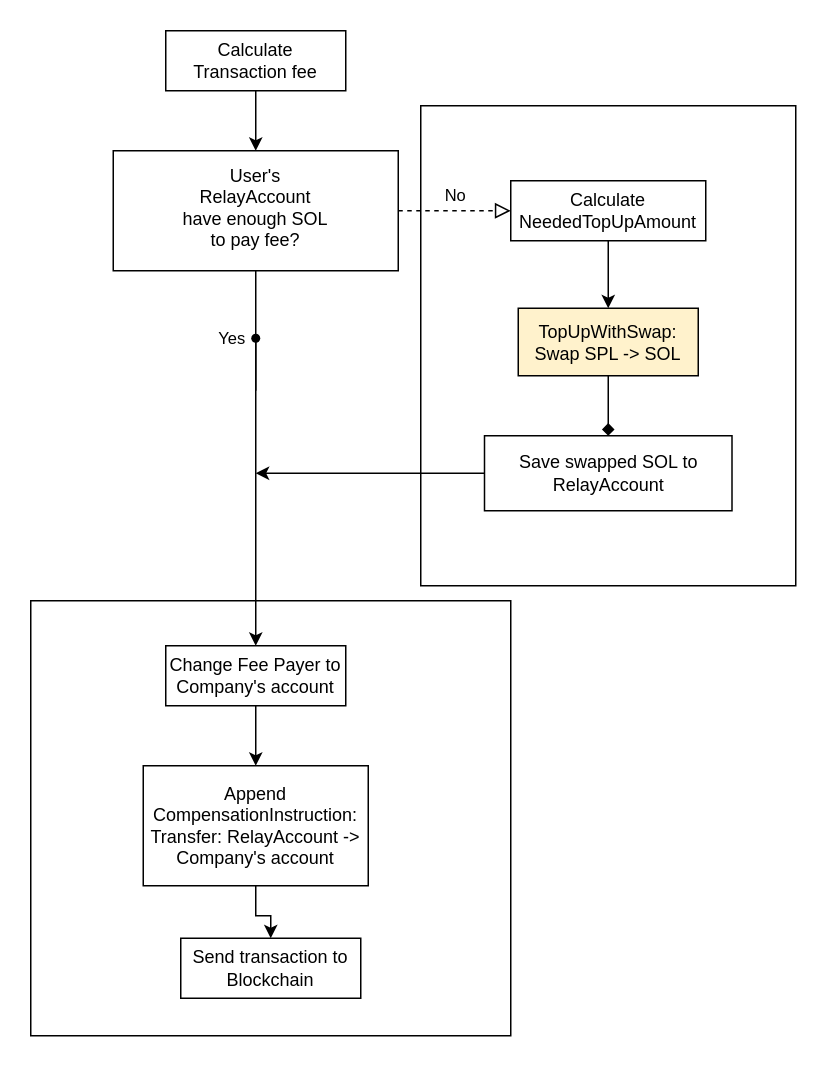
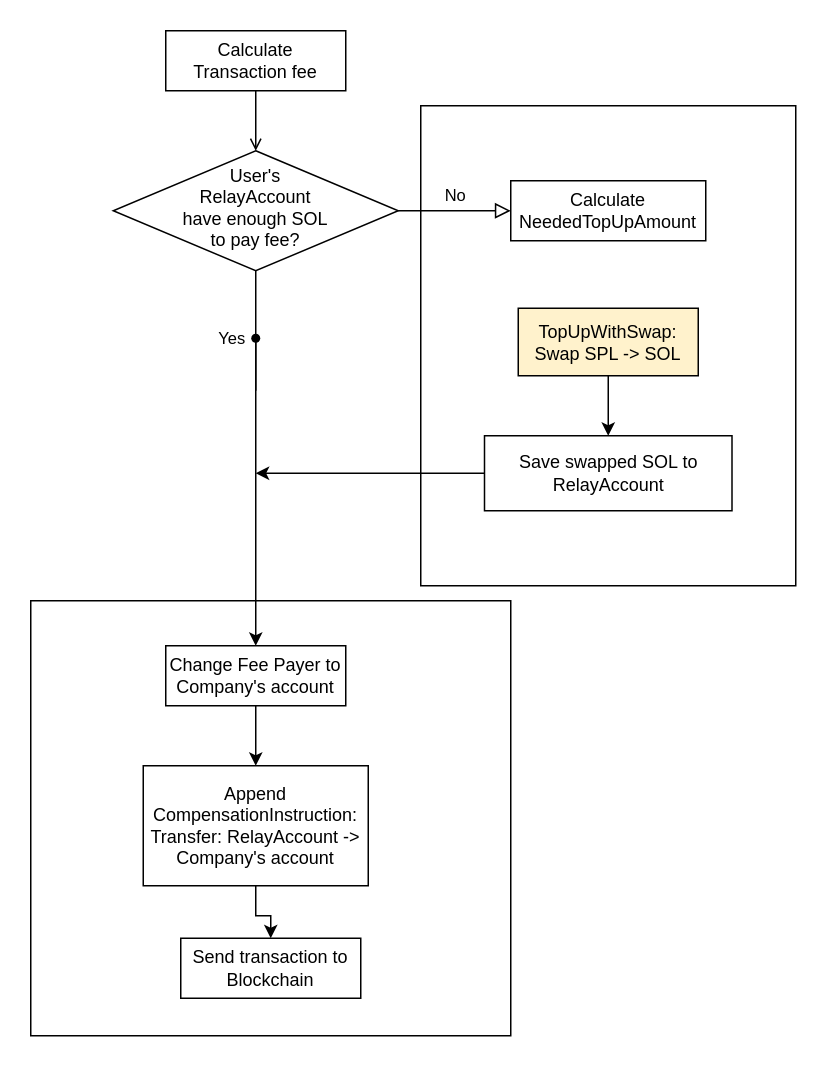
(256, 139) -> (256, 141)
(256, 211) -> (256, 211)
(446, 211) -> (446, 211)
(608, 269) -> none
(608, 423) -> (608, 424)
